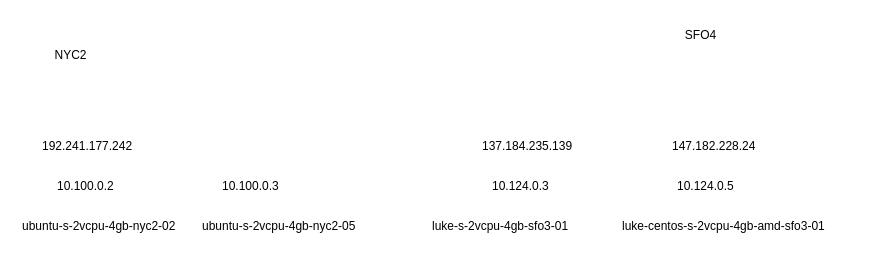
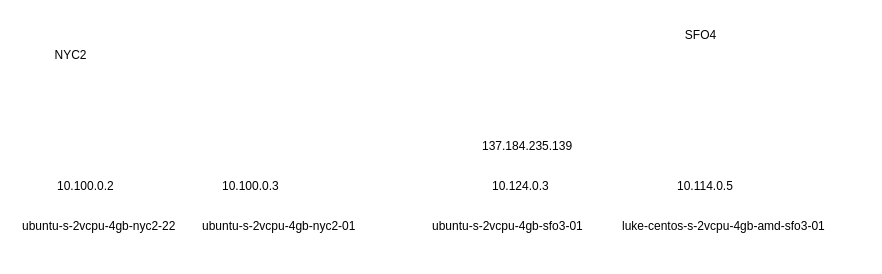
(101, 153) -> none
(731, 153) -> none
(706, 187) -> (706, 187)
(110, 227) -> (110, 227)
(290, 227) -> (290, 227)
(512, 227) -> (520, 227)
